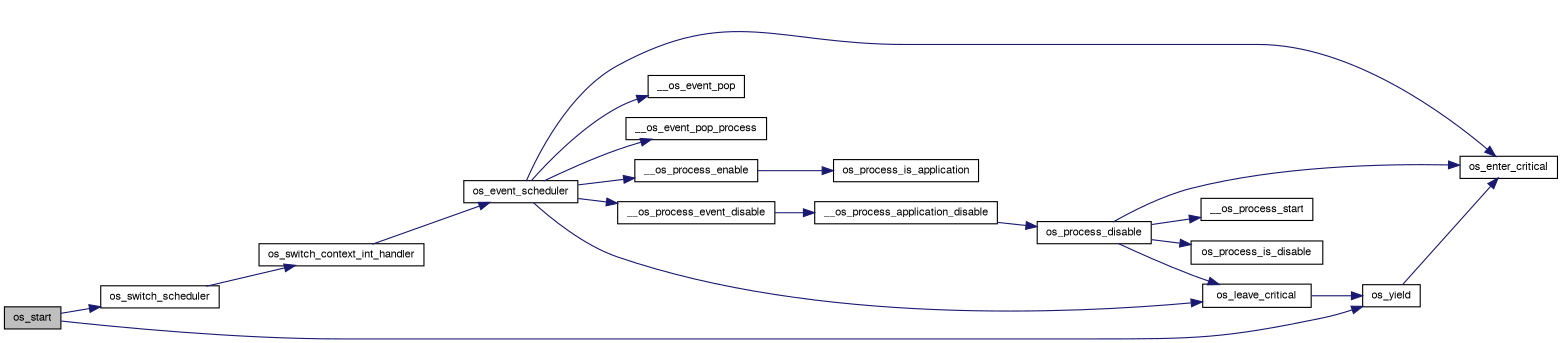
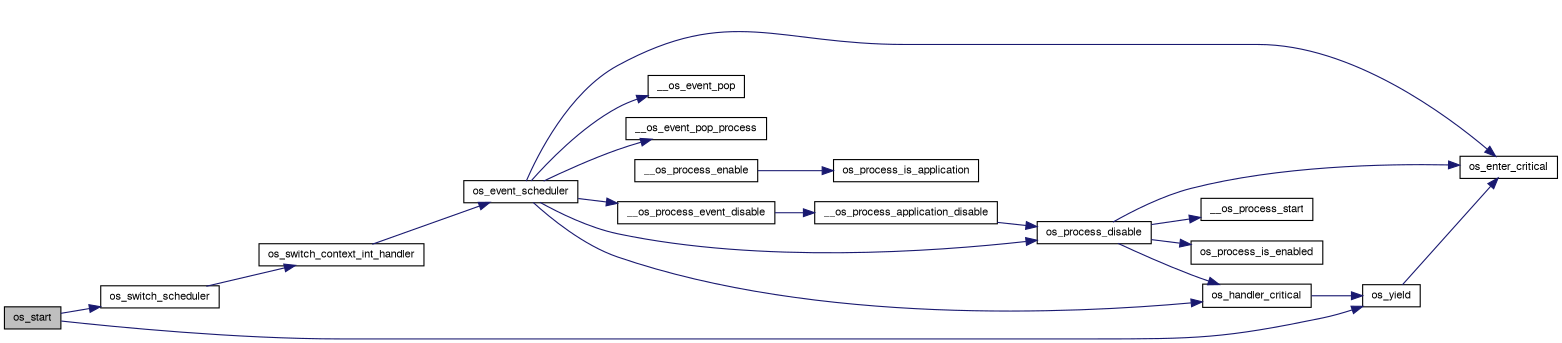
(601, 182) -> (779, 252)
(1257, 253) -> (1257, 253)
(1257, 296) -> (1257, 296)
